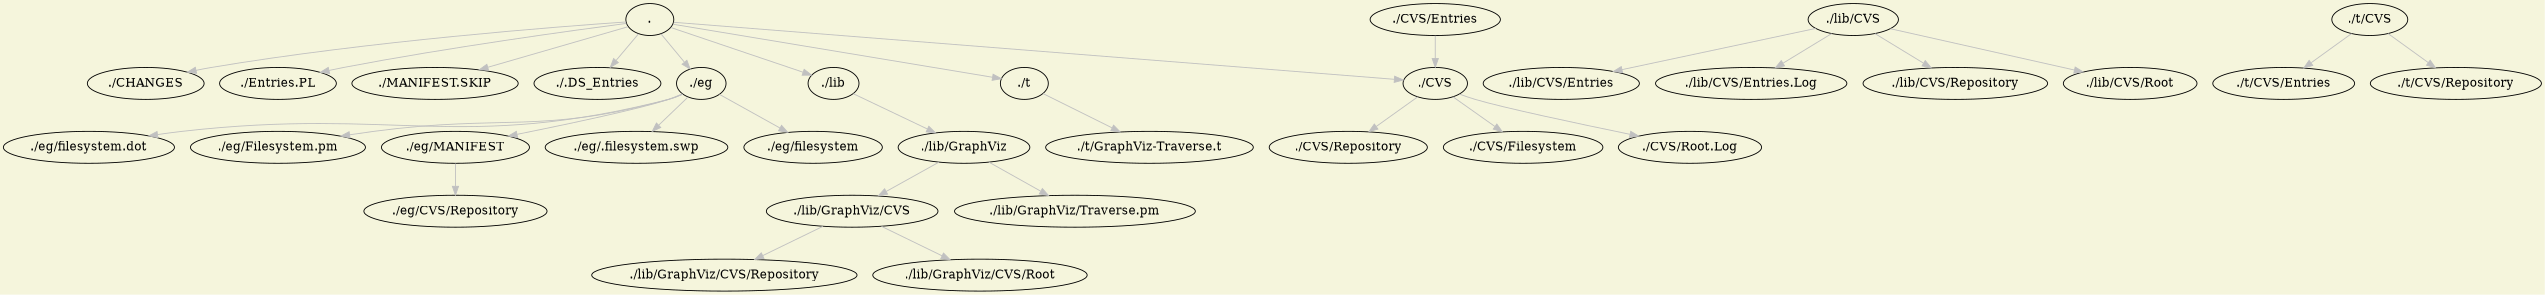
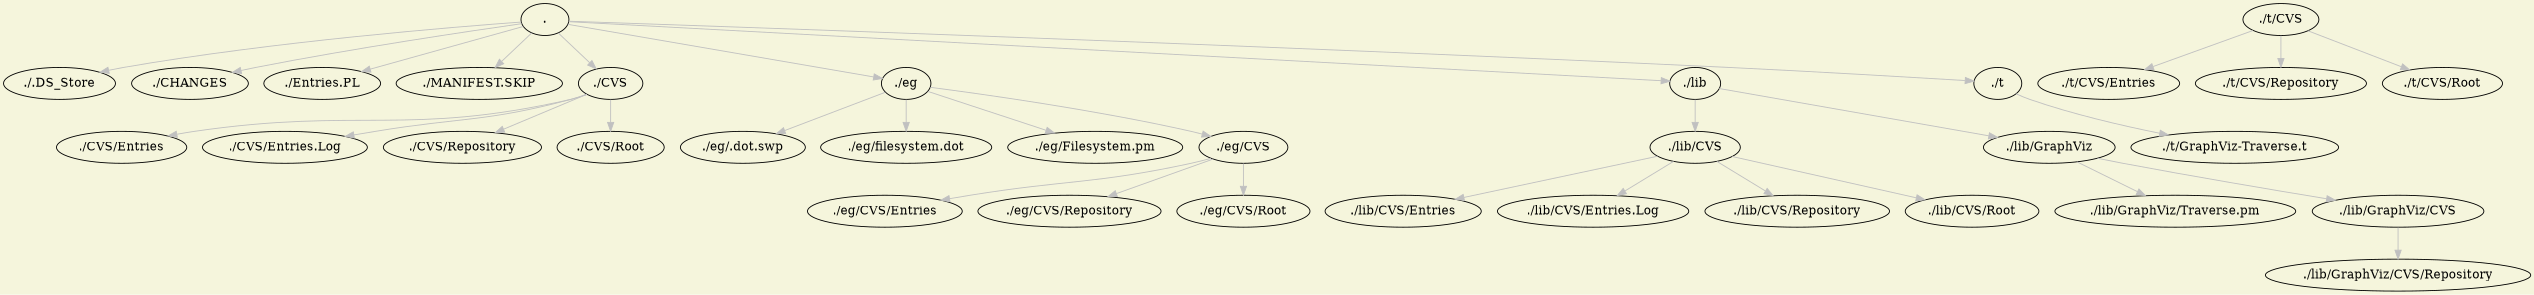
(1435, 47) -> (383, 120)
(597, 83) -> (60, 83)
none -> (2442, 83)
none -> (1695, 111)
(455, 147) -> (1243, 147)
(637, 147) -> (743, 147)
(813, 147) -> none
(1523, 147) -> (611, 147)
(1690, 147) -> (285, 147)
none -> (885, 211)
none -> (1243, 211)
(980, 275) -> none
